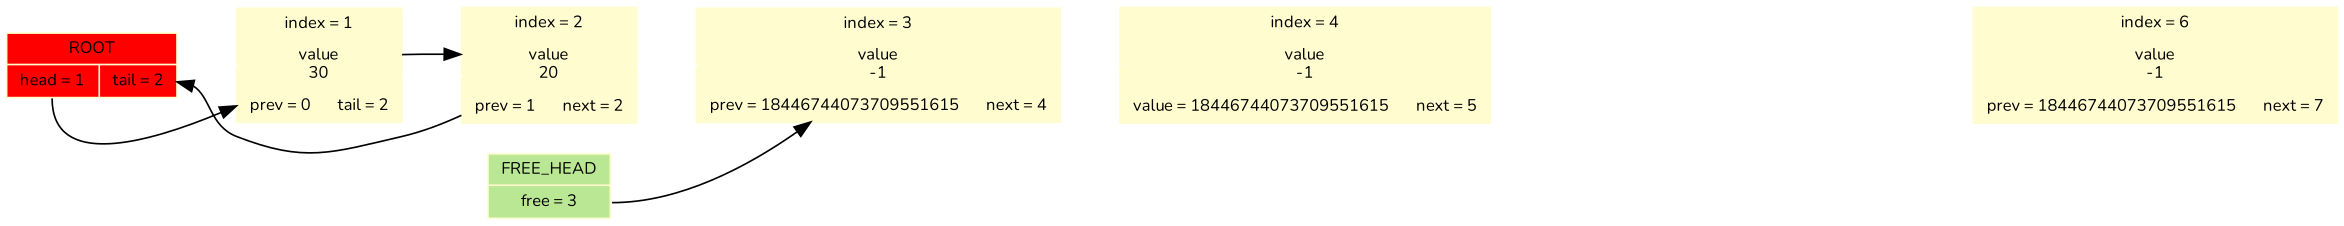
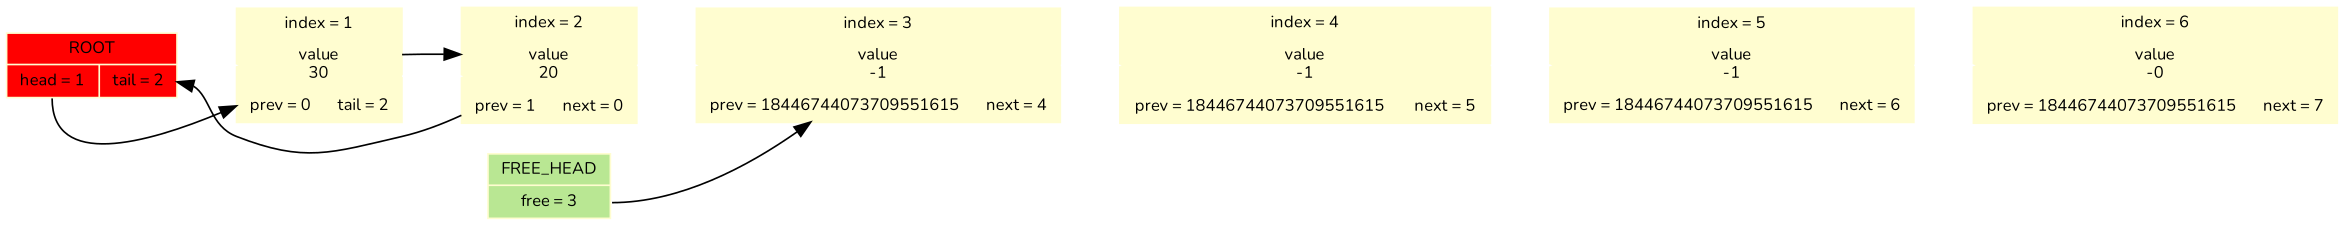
none -> (1732, 65)
(2155, 73) -> (2155, 73)
(593, 106) -> (593, 106)
(1261, 106) -> (1260, 106)
